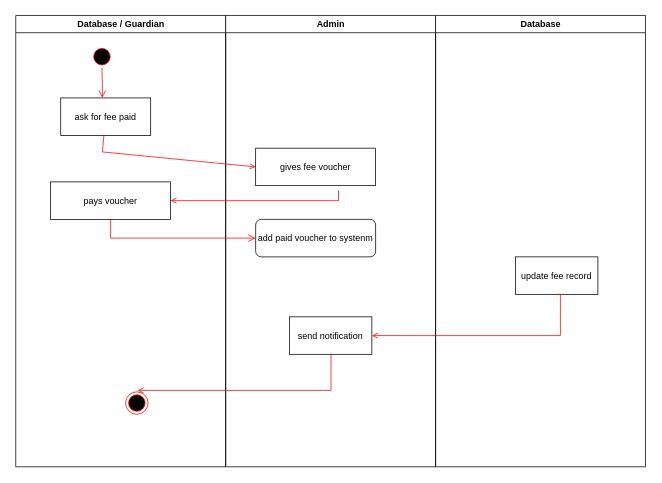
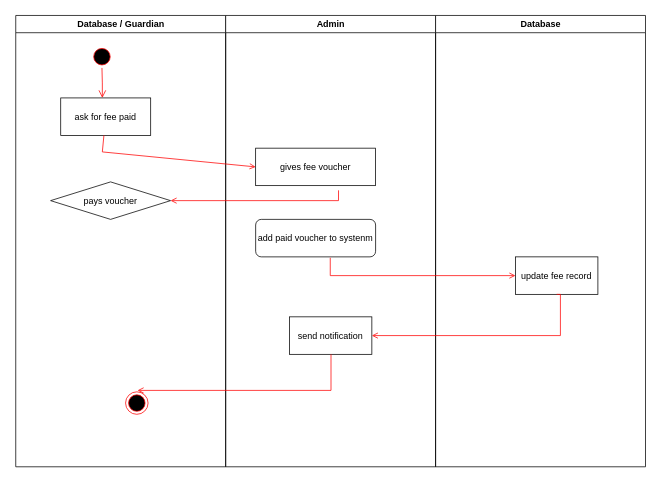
(111, 201) -> (111, 201)
(173, 238) -> none
none -> (414, 276)
